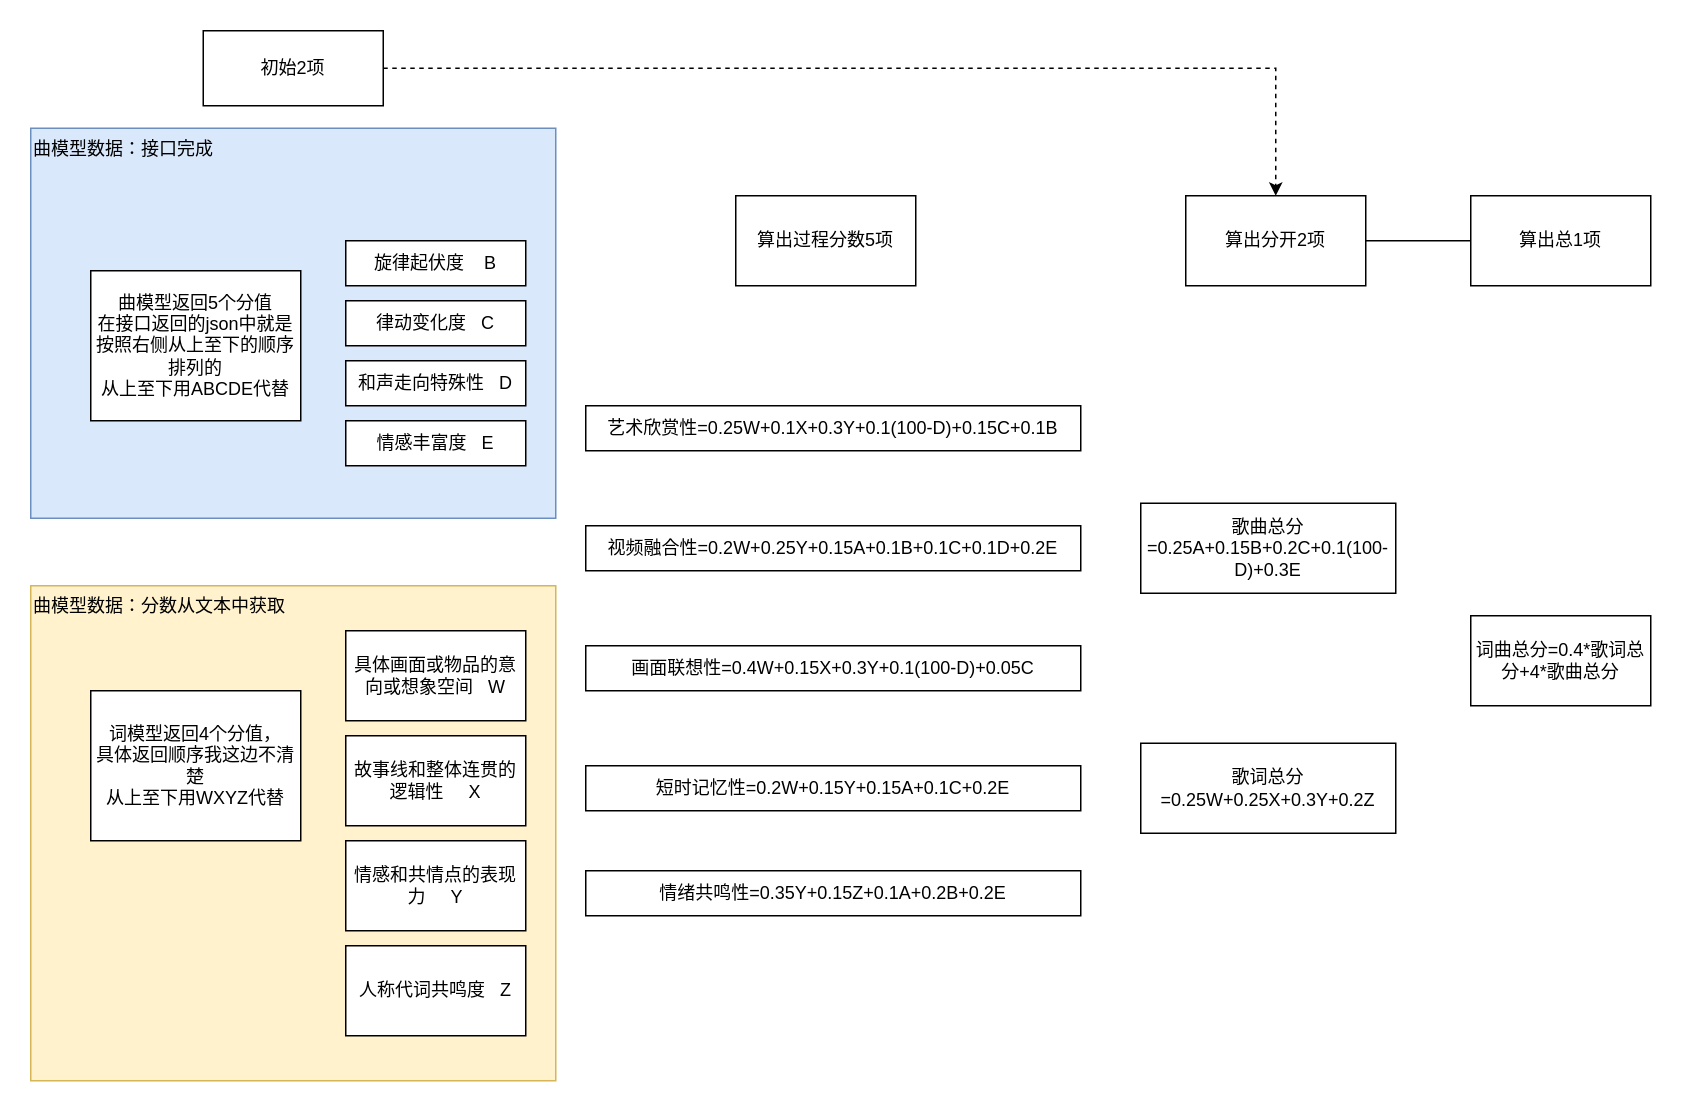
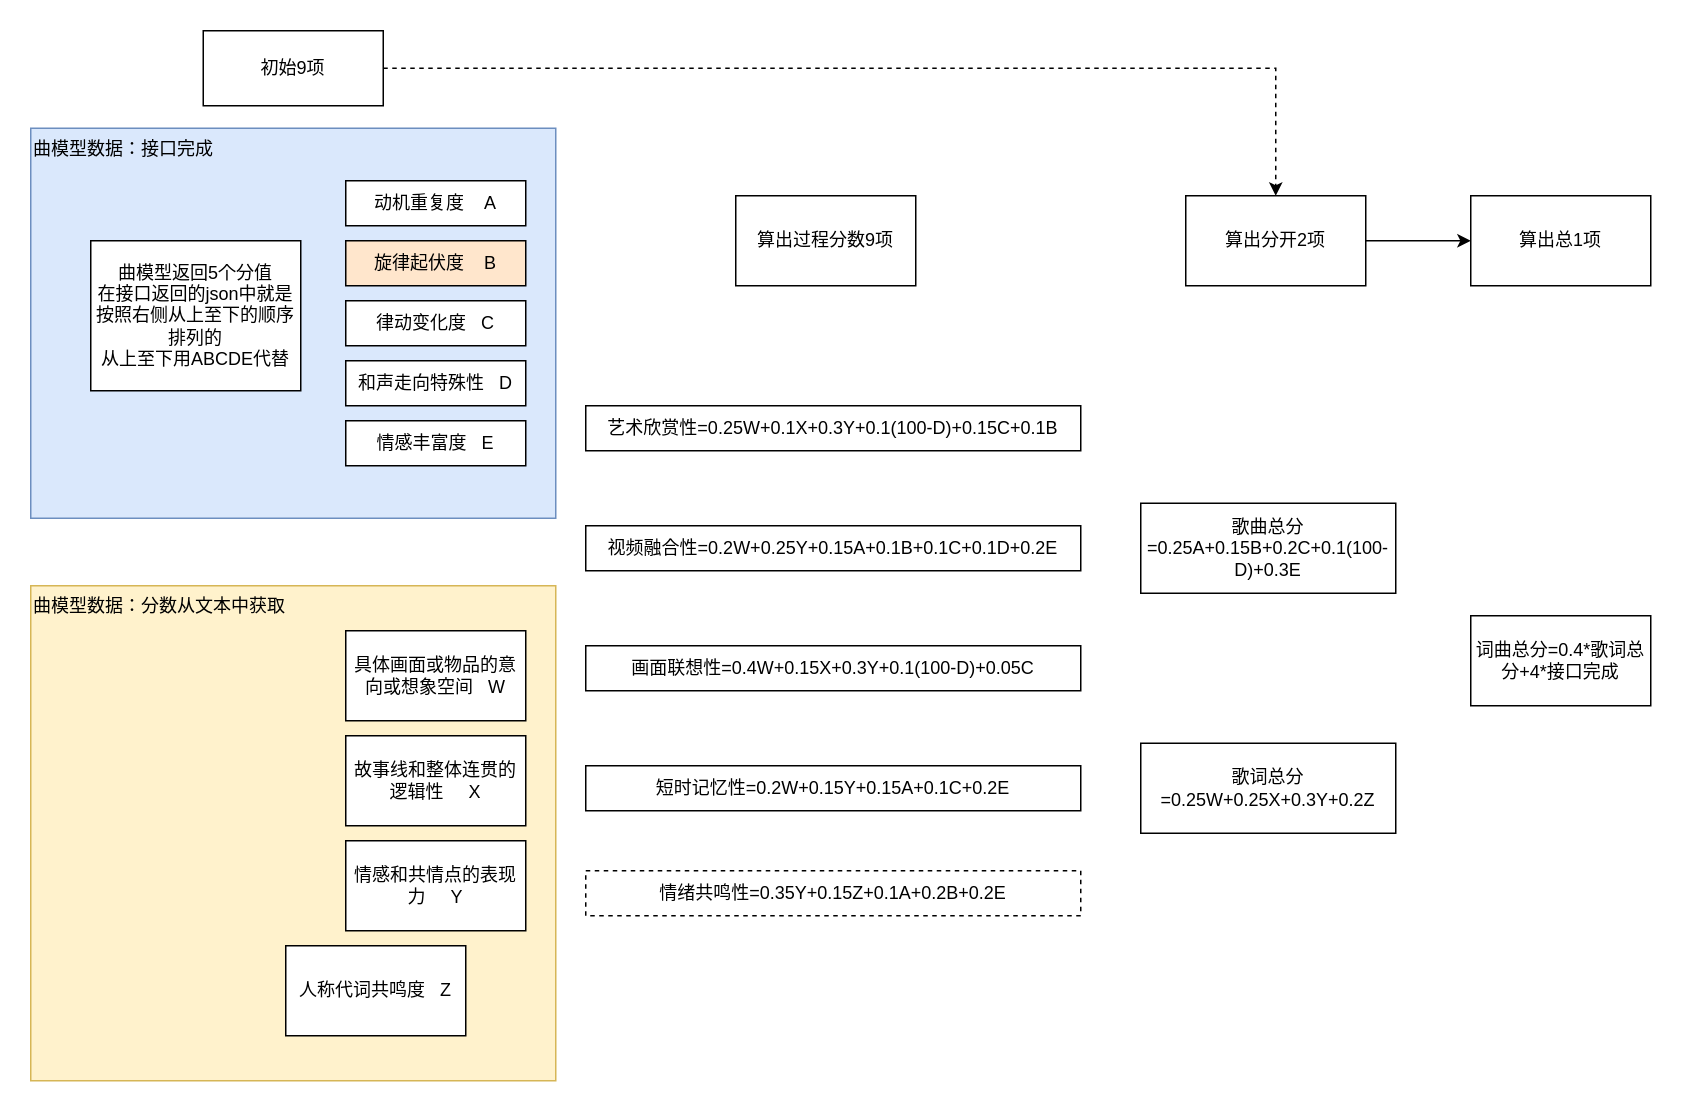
(293, 68) -> (293, 68)
none -> (436, 203)
(826, 241) -> (826, 241)
(1463, 241) -> (1459, 241)
(436, 263) -> (436, 263)
(196, 346) -> (196, 316)
(1561, 661) -> (1561, 661)
(196, 766) -> none
(833, 893) -> (833, 893)
(436, 991) -> (376, 991)
